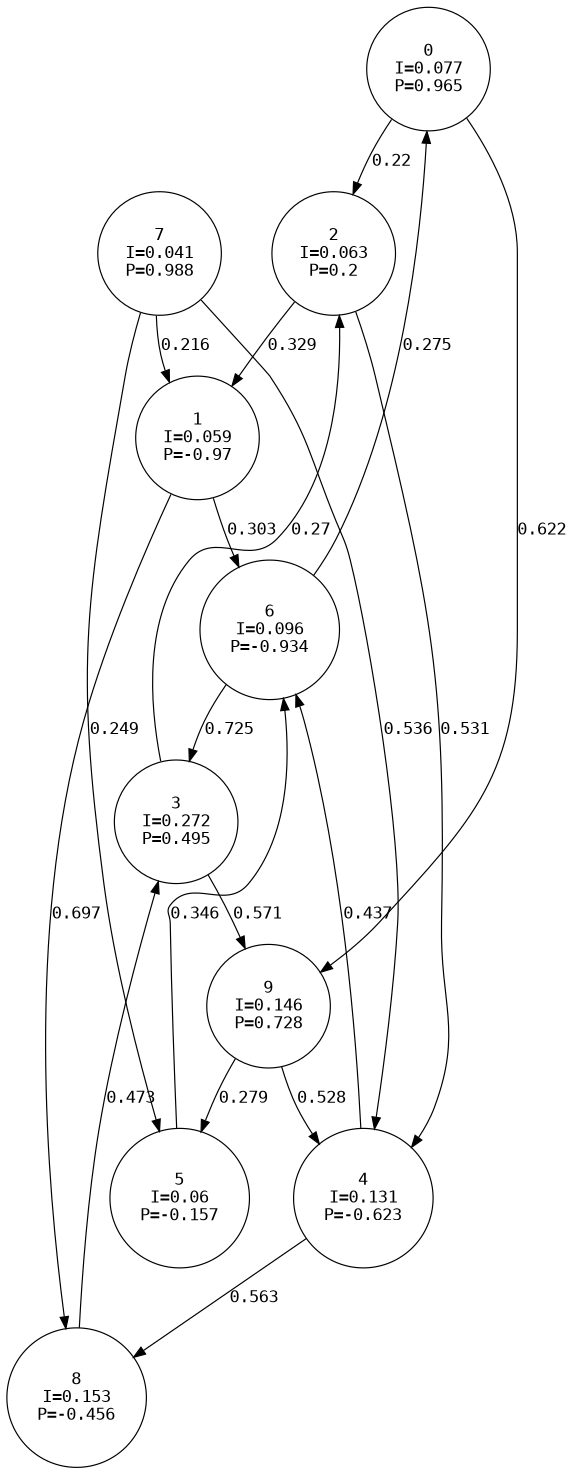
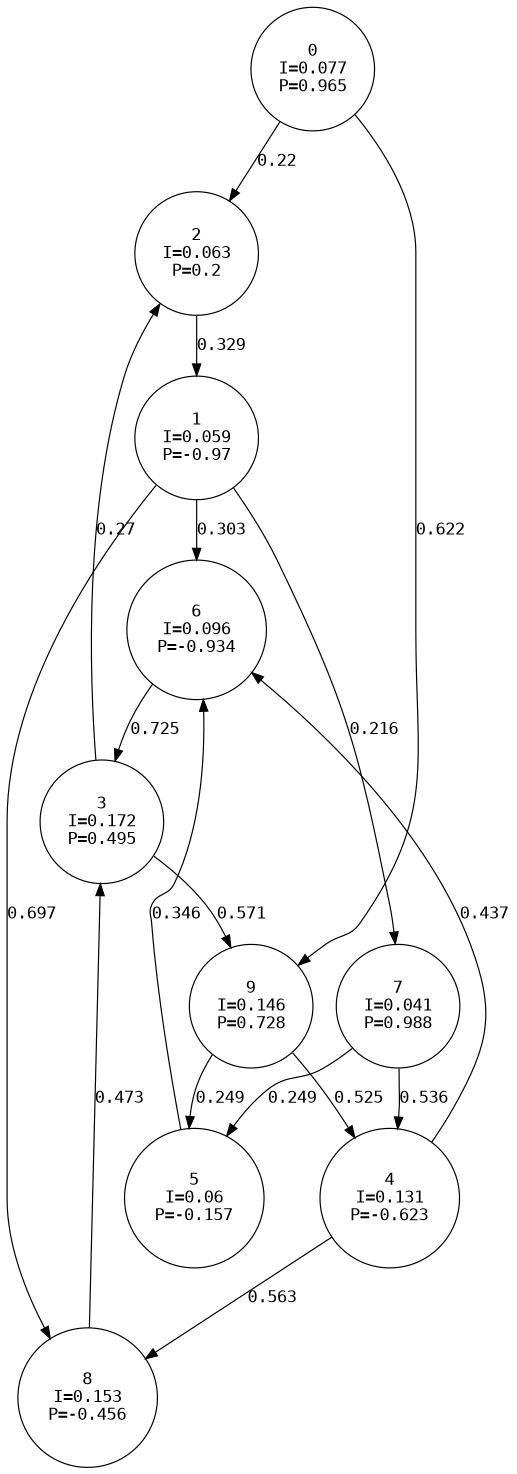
(159, 344) -> (339, 701)
(395, 367) -> none
(439, 723) -> none
(176, 822) -> (102, 822)
(244, 1098) -> (220, 1098)
(322, 1098) -> (359, 1098)
